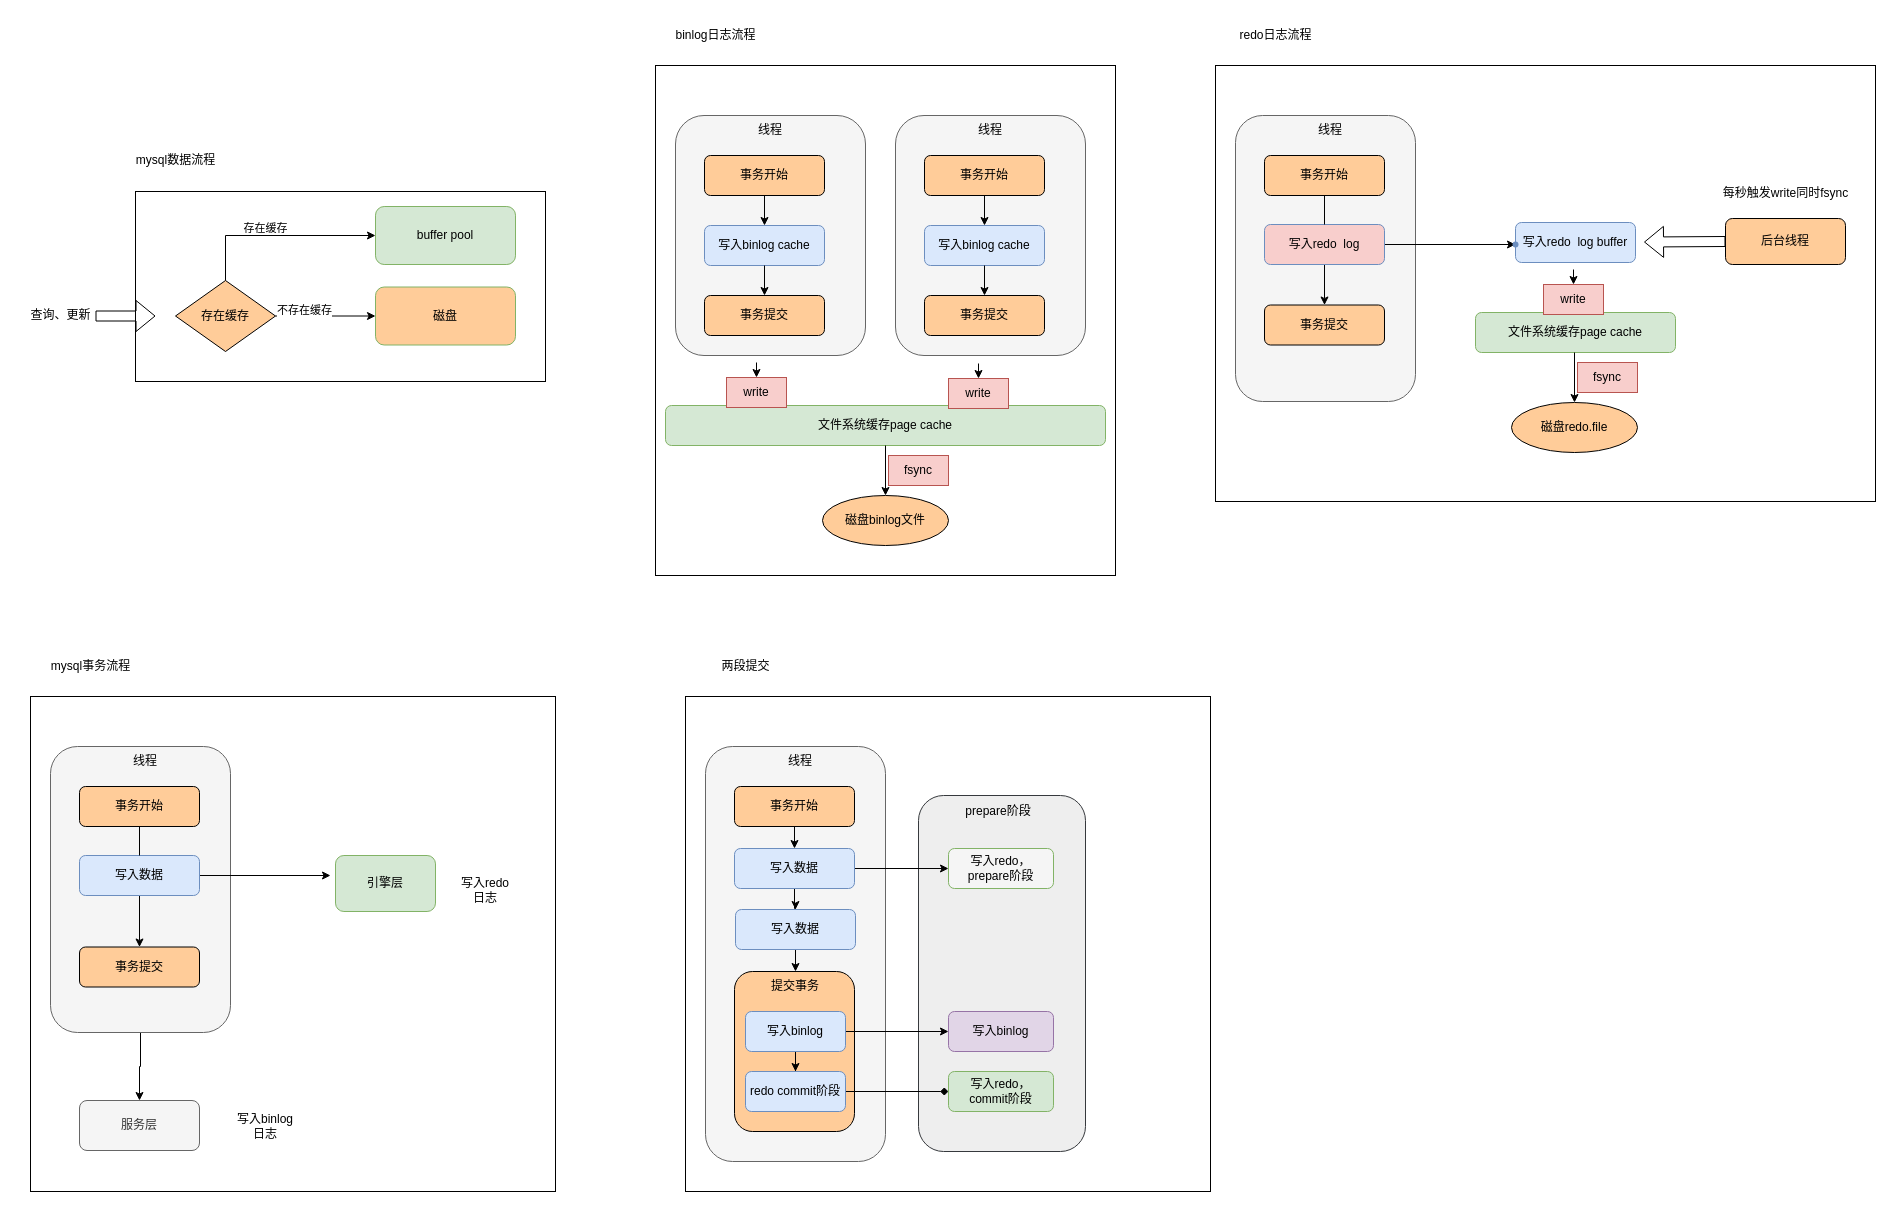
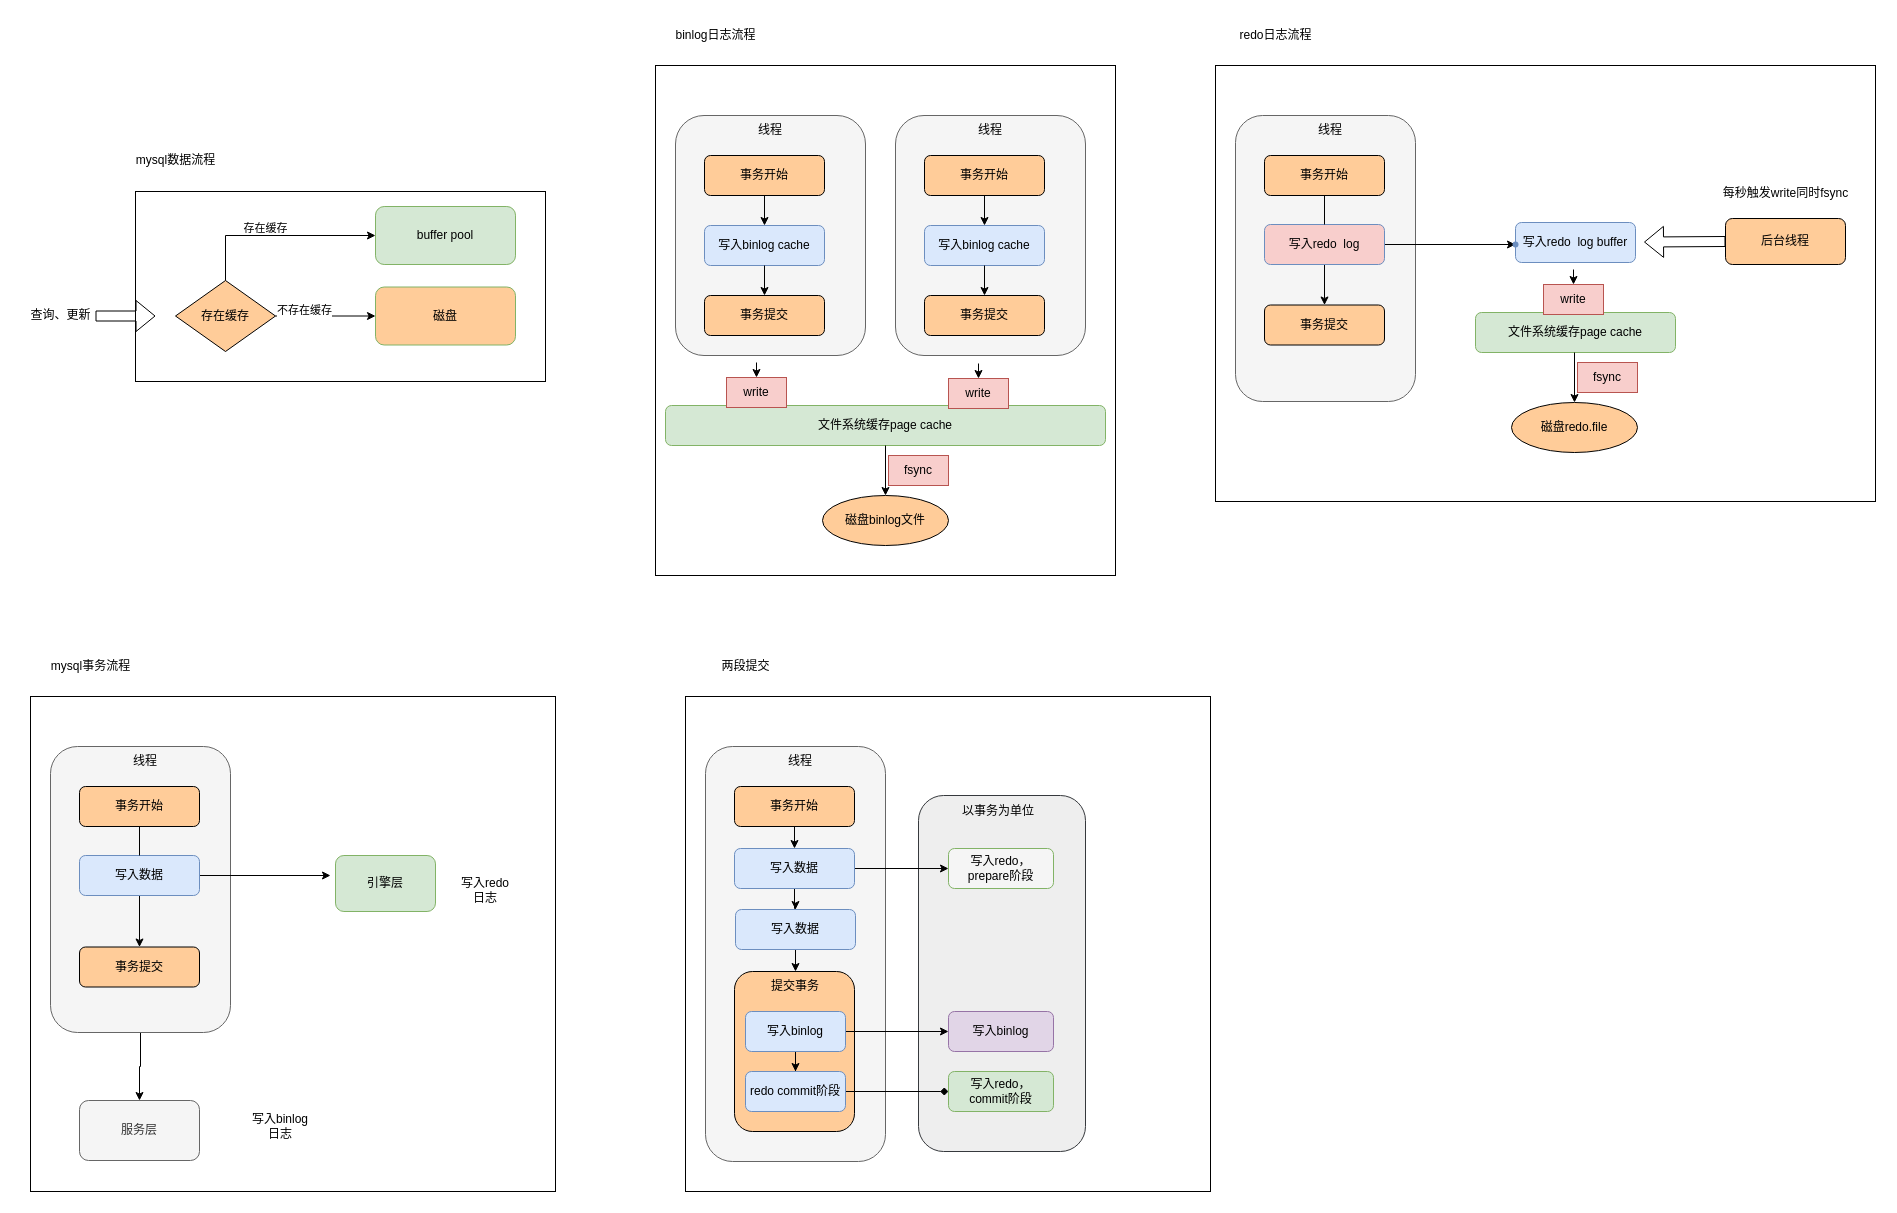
(999, 812) -> (999, 812)
(140, 1126) -> (140, 1131)
(266, 1127) -> (281, 1127)
